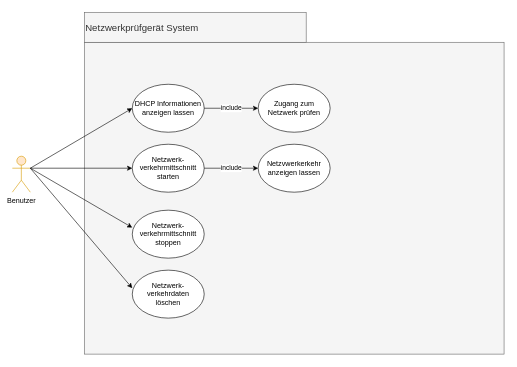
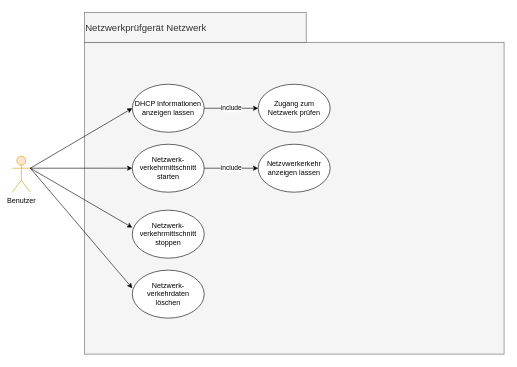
(149, 27) -> (154, 27)
